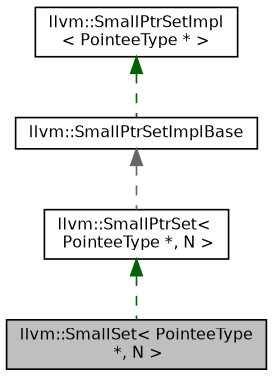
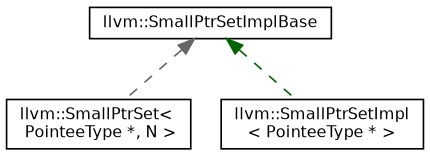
(136, 95) -> (268, 75)
(136, 345) -> none
